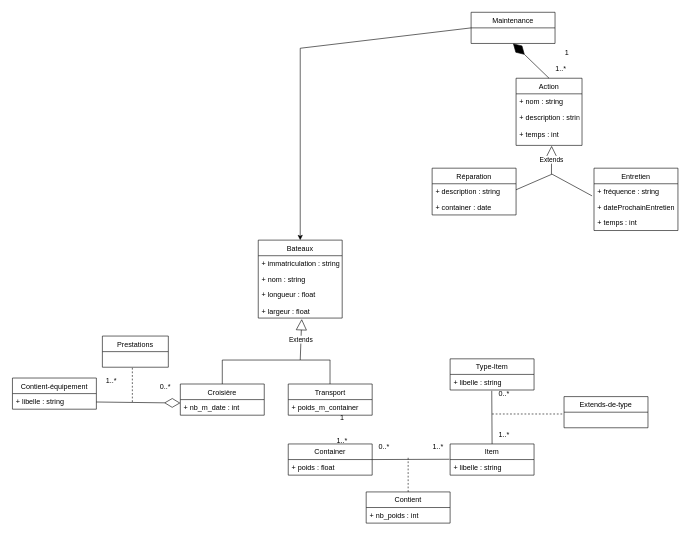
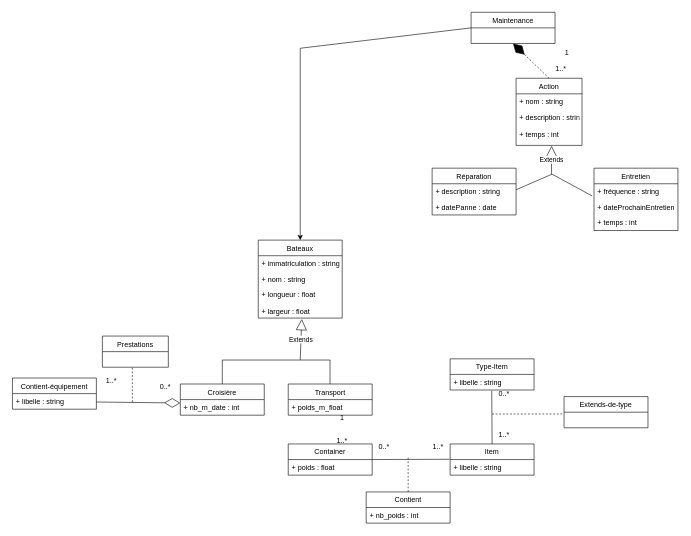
(536, 66) -> (536, 66)
(467, 208) -> (468, 208)
(327, 408) -> (319, 408)
